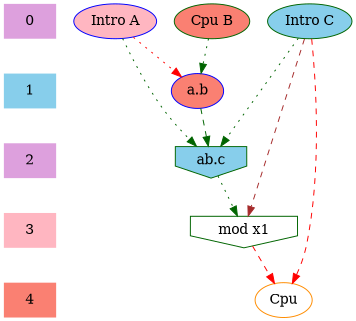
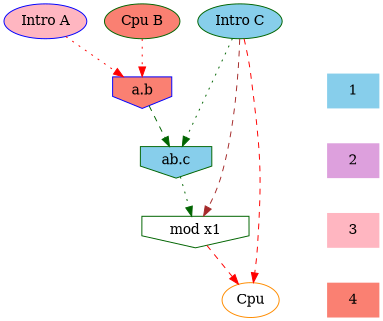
(30, 21) -> none
(206, 51) -> (142, 53)
(197, 91) -> (142, 91)
(152, 92) -> none
